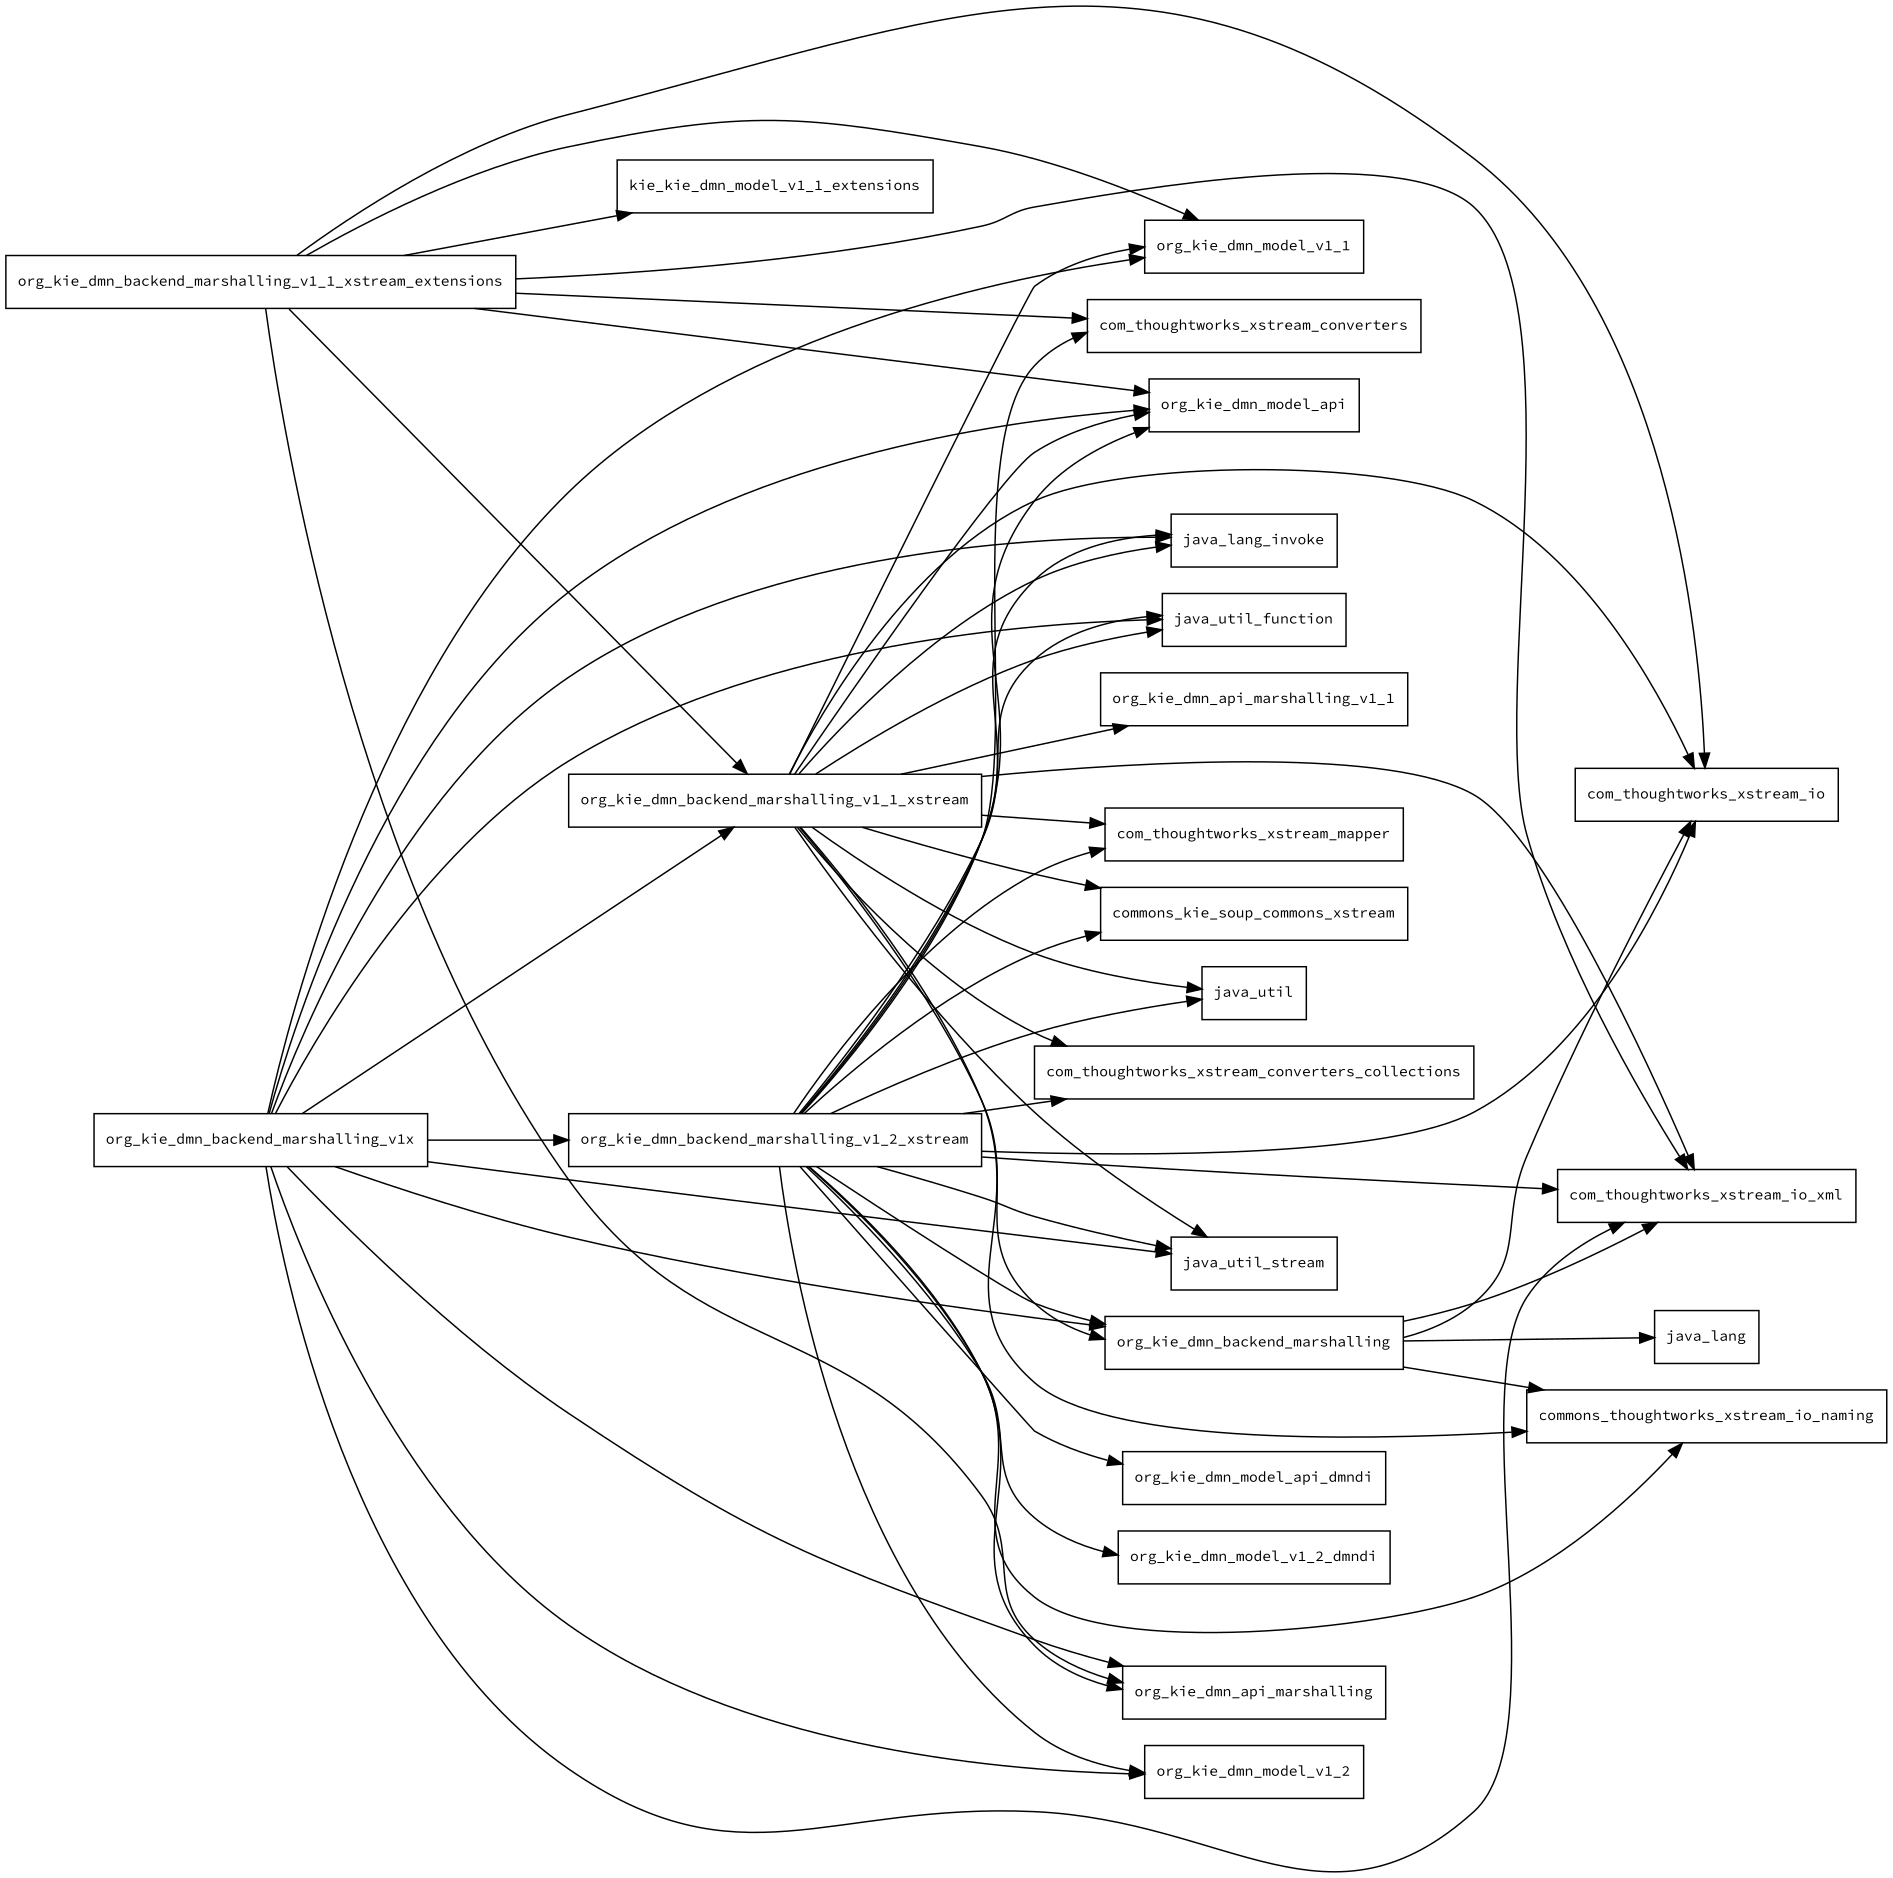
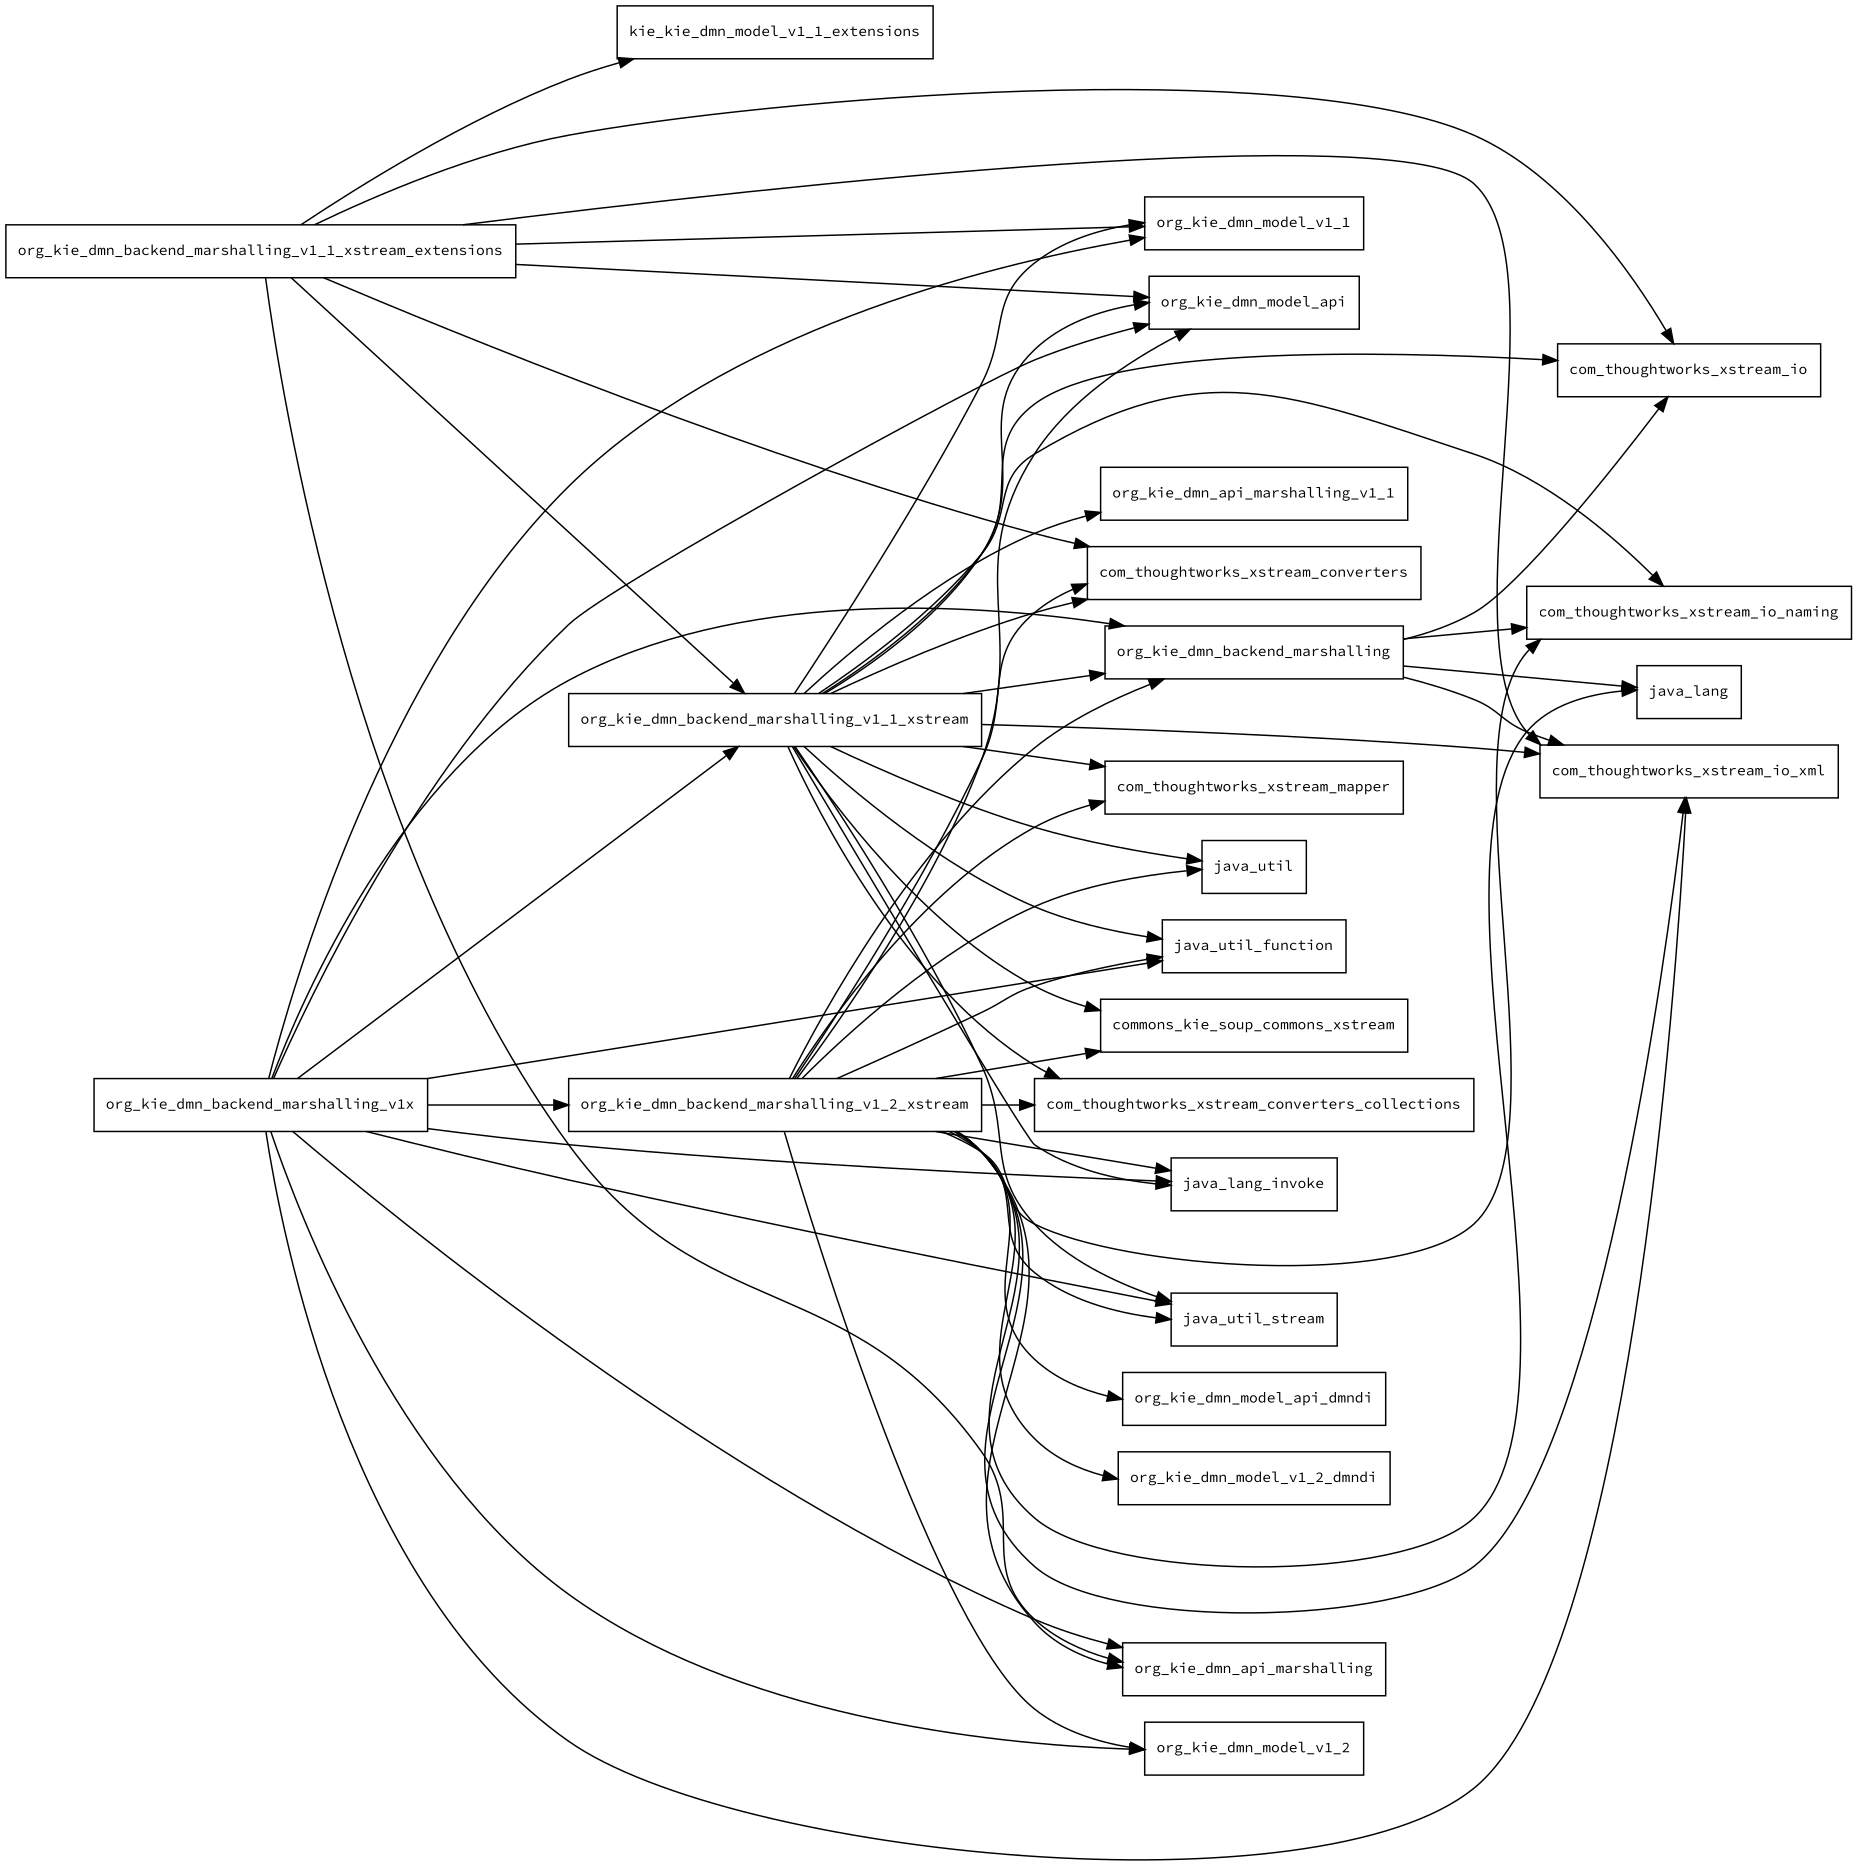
none -> (950, 642)
(1407, 1133) -> (1481, 1505)
(1707, 1416) -> (1689, 613)
